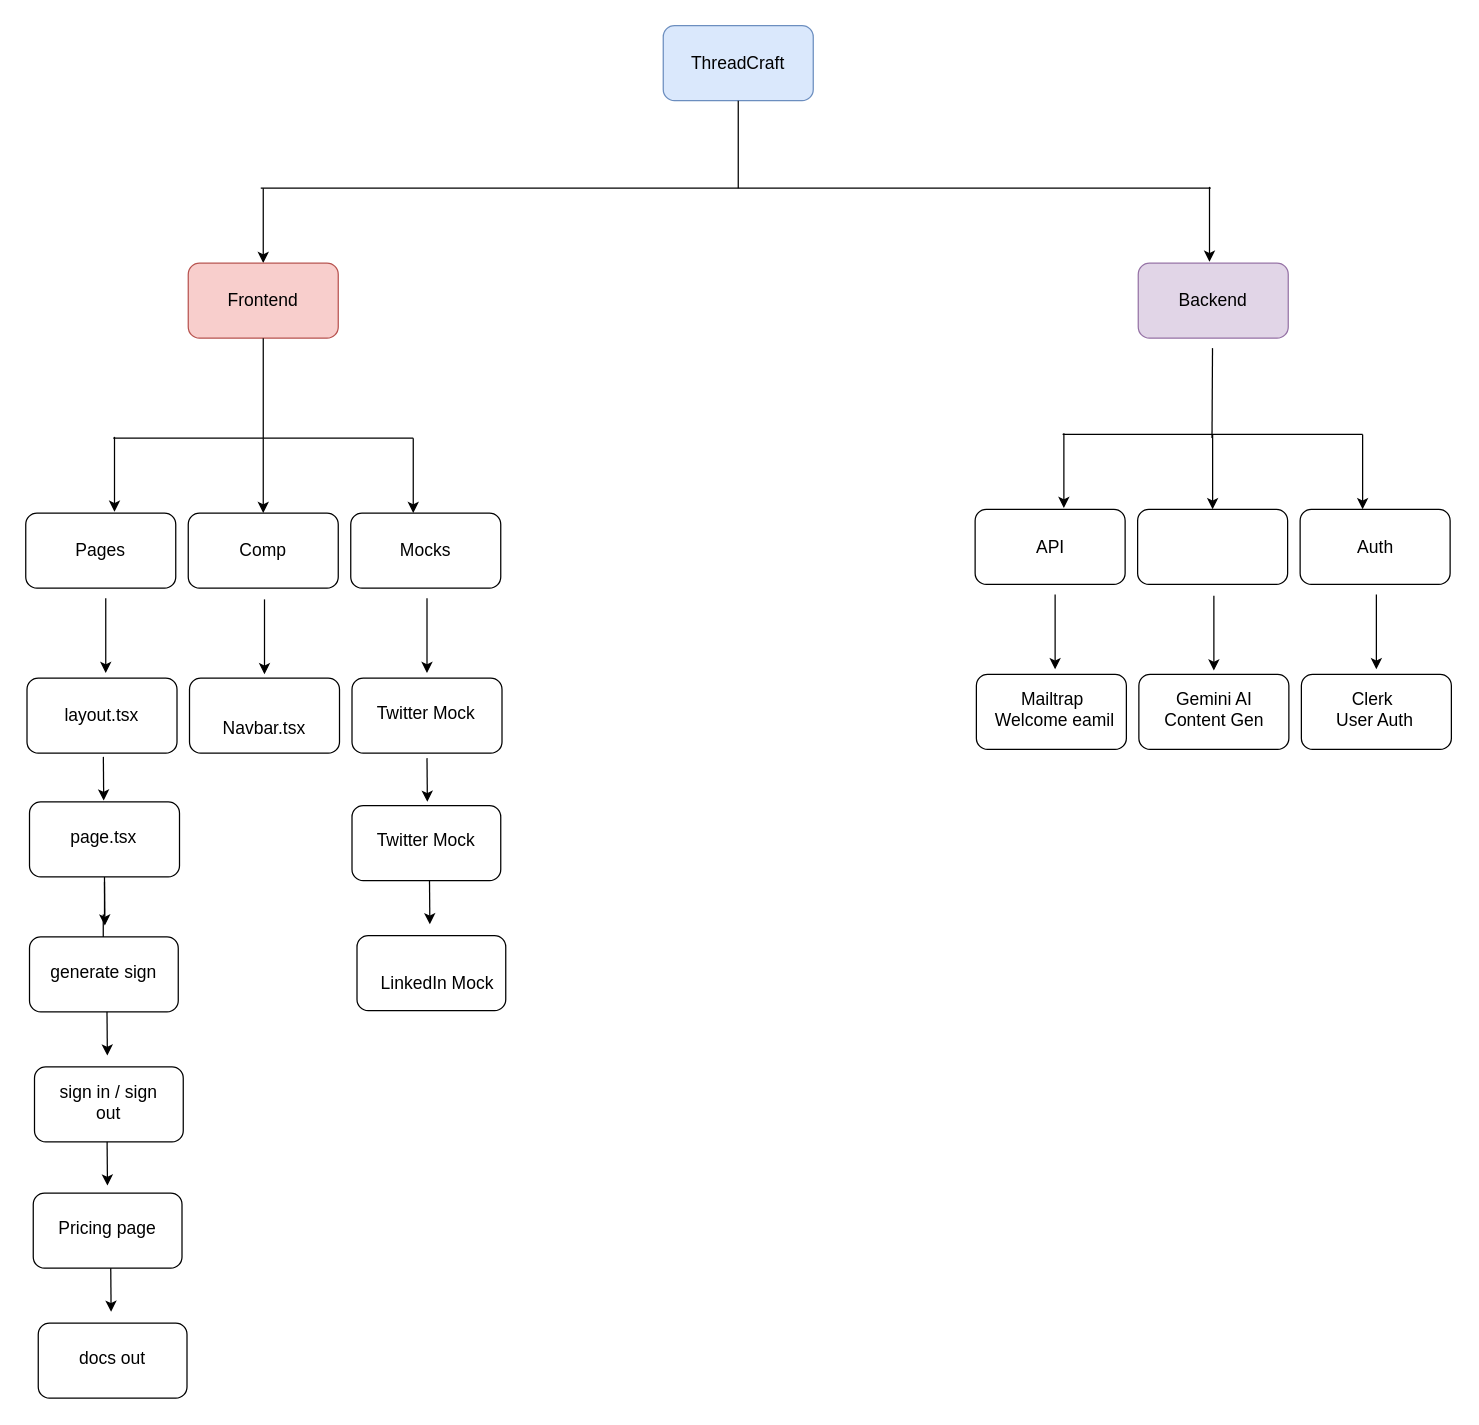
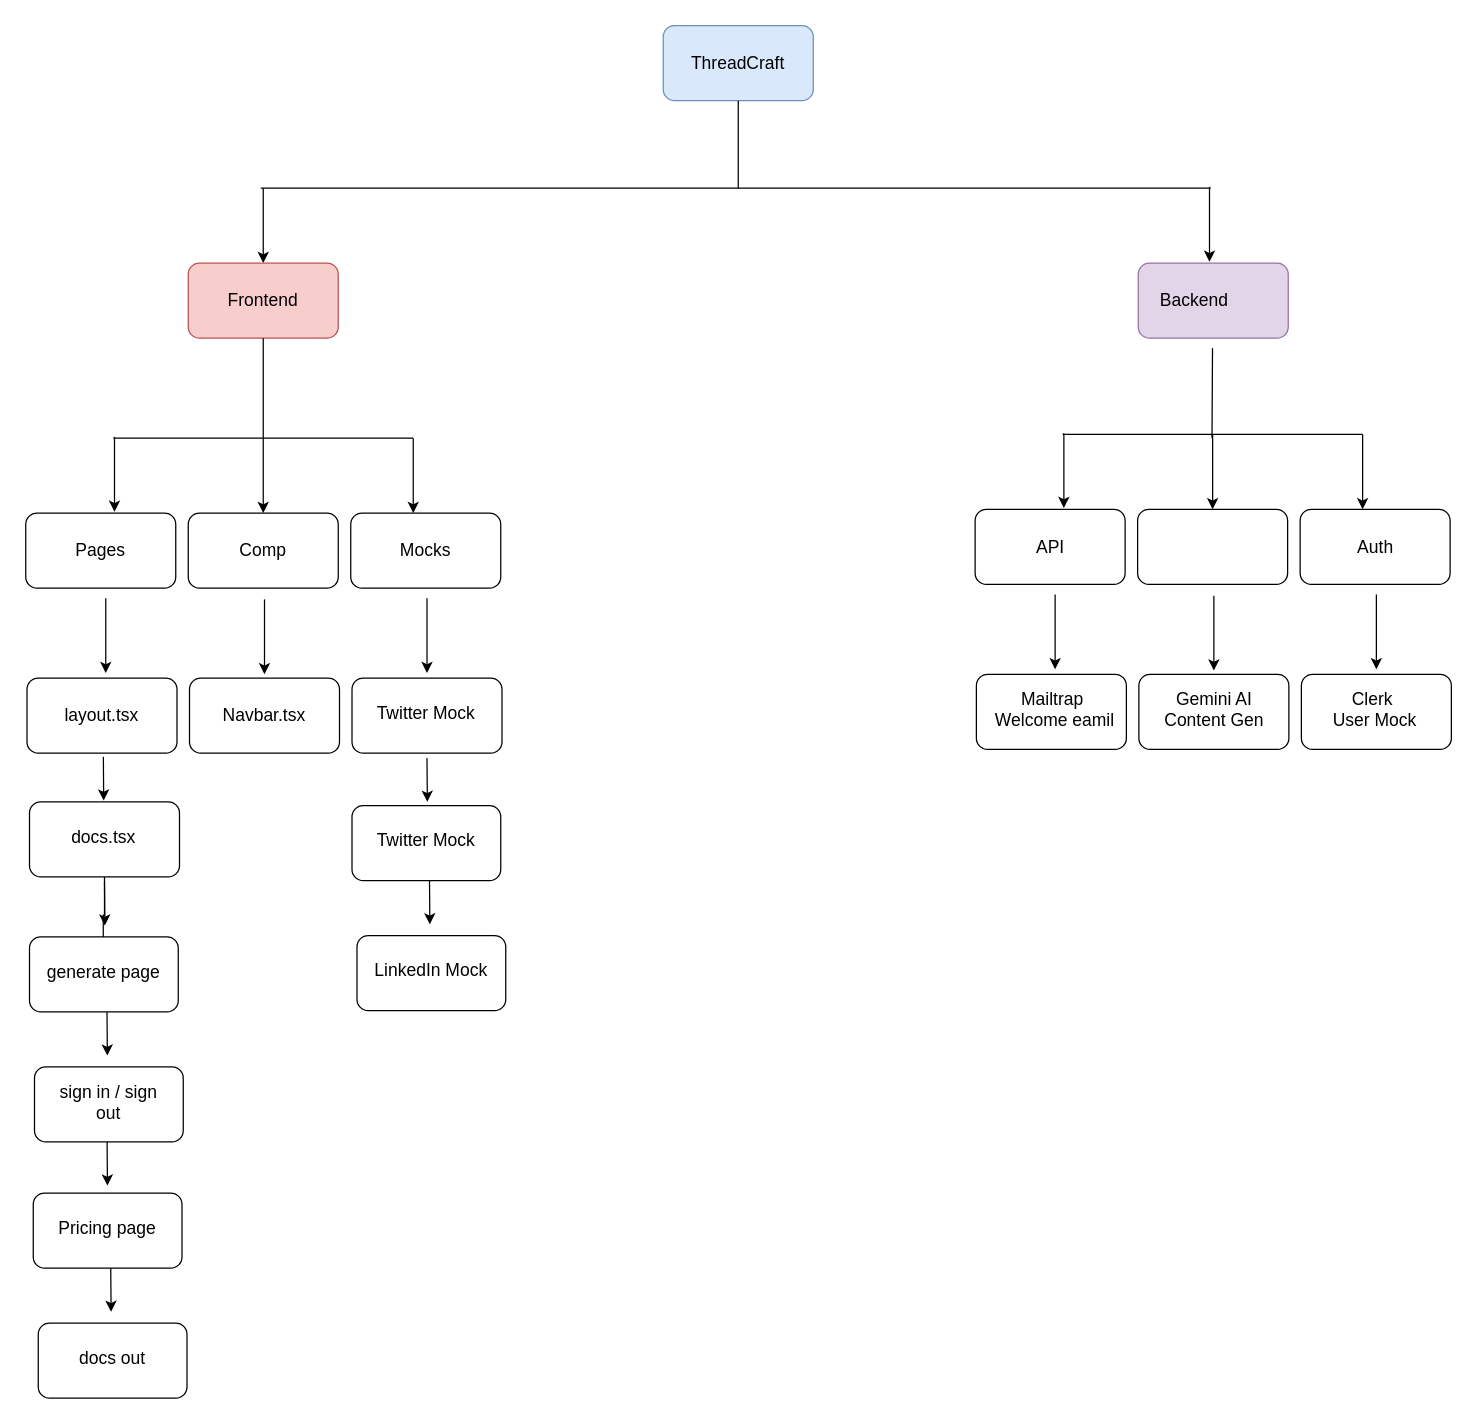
(1213, 301) -> (1194, 301)
(1375, 709) -> (1375, 709)
(264, 728) -> (264, 716)
(104, 837) -> (104, 837)
(104, 972) -> (104, 972)
(437, 983) -> (431, 971)
